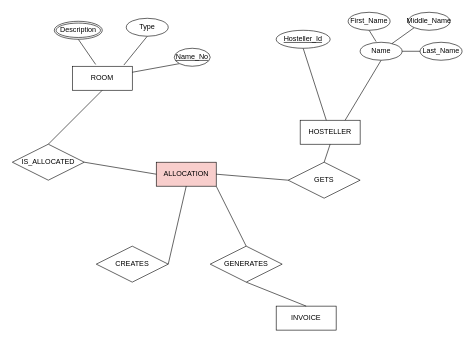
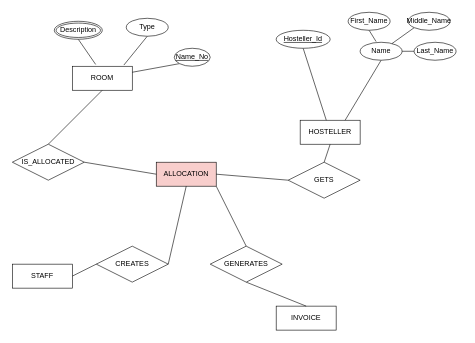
(441, 51) -> (435, 51)
none -> (84, 270)
none -> (42, 276)
